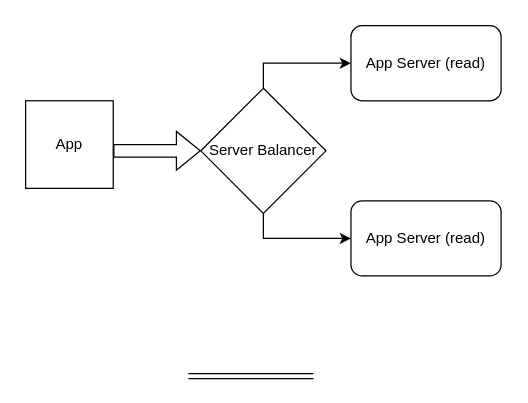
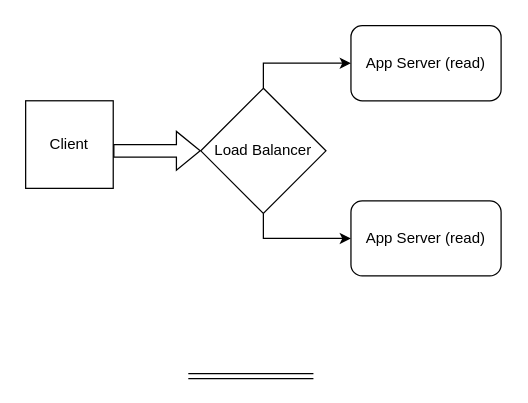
(69, 144) -> (69, 144)
(263, 151) -> (263, 151)
